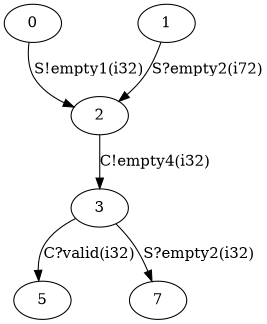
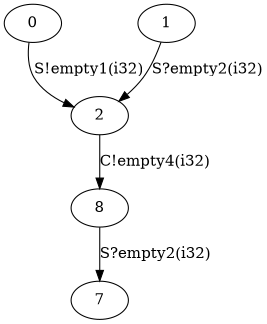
(207, 70) -> (207, 70)
(100, 208) -> (100, 208)
(42, 300) -> none
